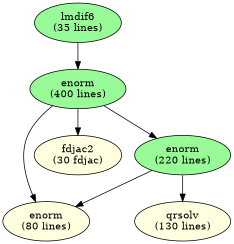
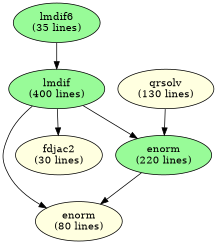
(78, 89) -> (57, 89)
(78, 155) -> (59, 155)
(183, 185) -> (165, 118)
